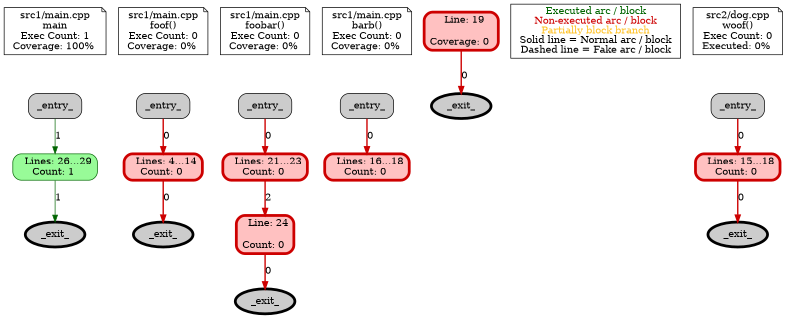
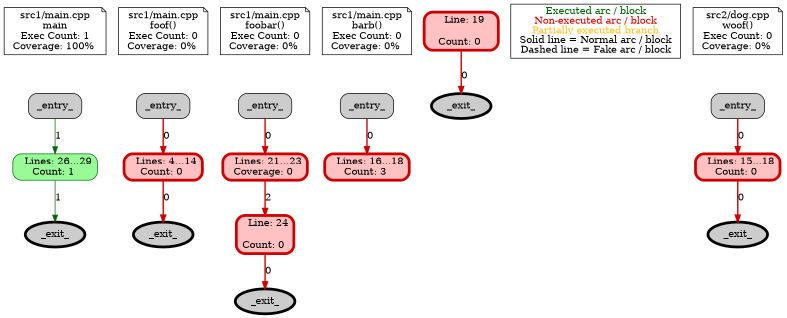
(596, 30) -> (596, 30)
(461, 42) -> (461, 42)
(738, 46) -> (738, 46)
(265, 172) -> (265, 172)
(367, 172) -> (367, 172)
